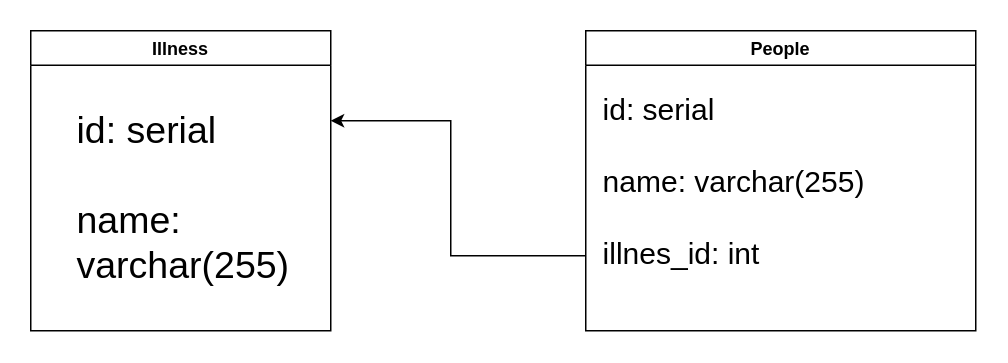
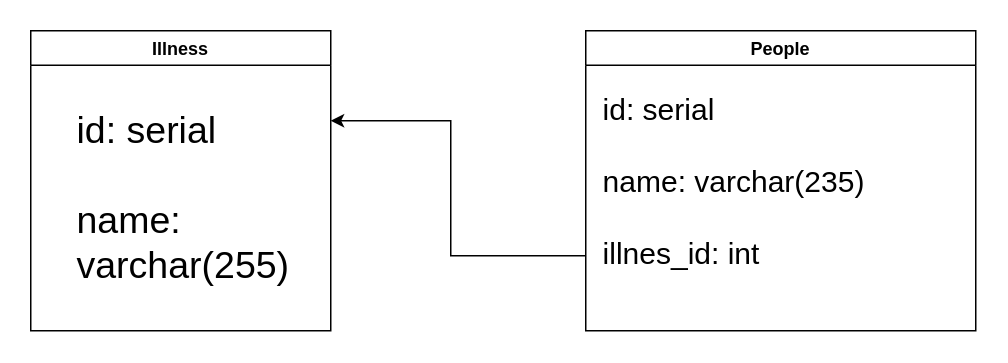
(734, 181) -> (734, 181)
